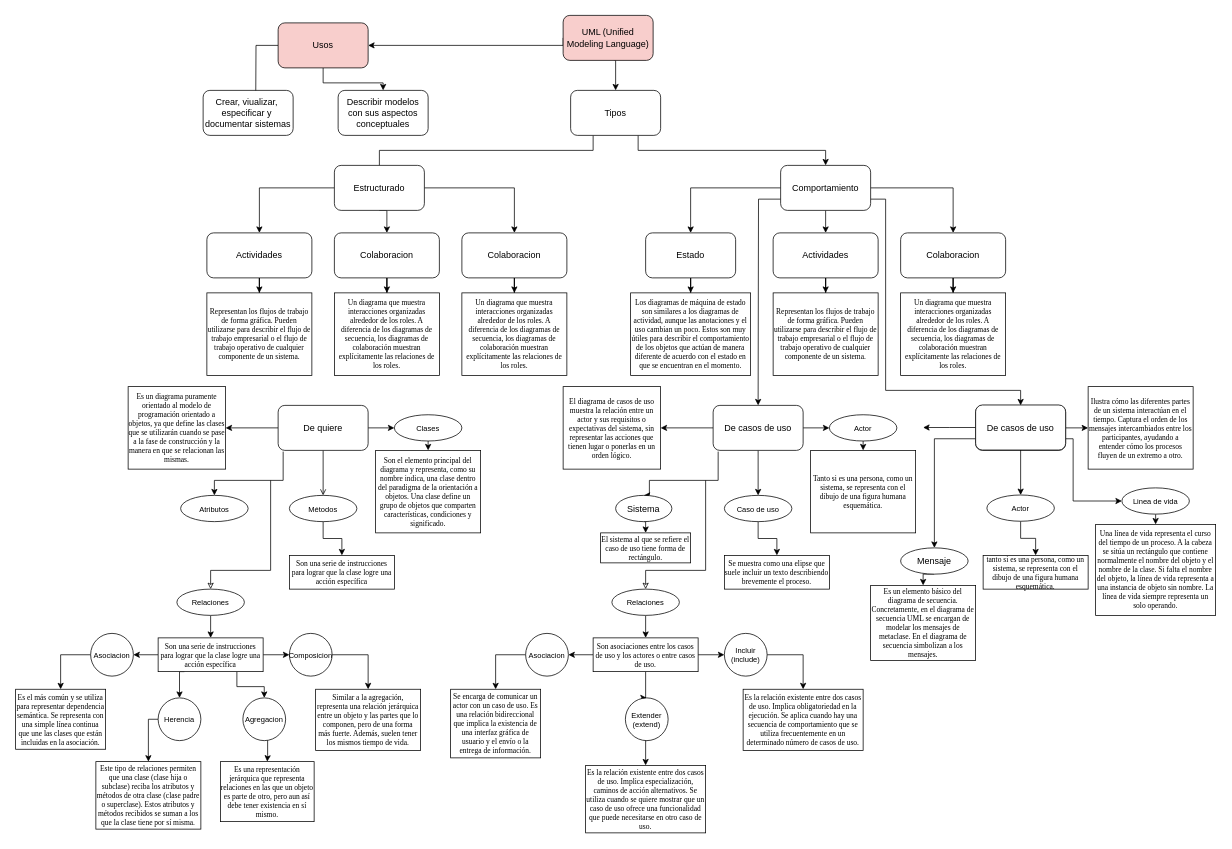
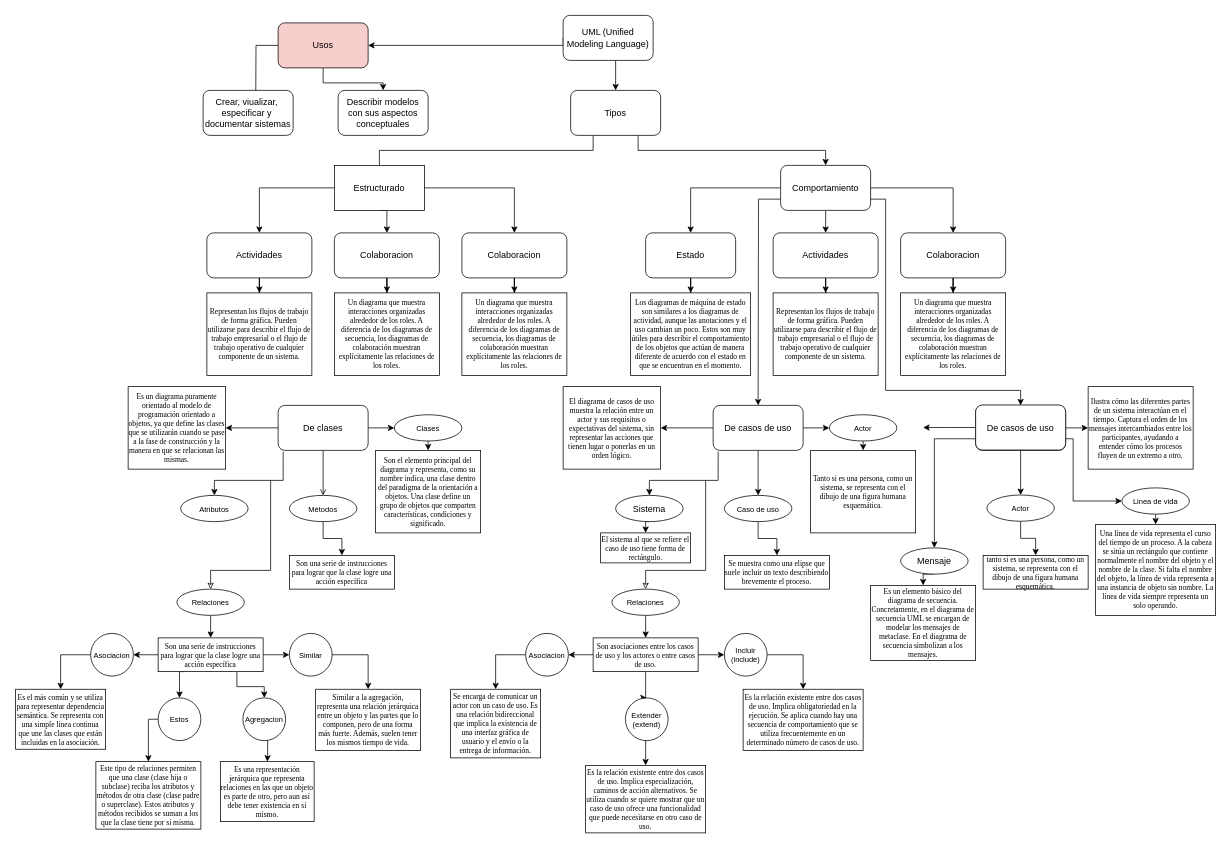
(608, 38) -> (608, 38)
(379, 188) -> (379, 188)
(323, 428) -> (323, 428)
(644, 509) -> (649, 509)
(311, 655) -> (311, 655)
(179, 720) -> (179, 720)
